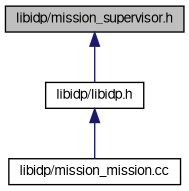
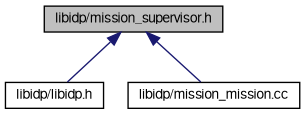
(95, 141) -> (179, 62)
